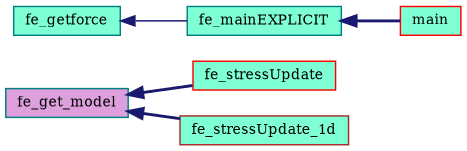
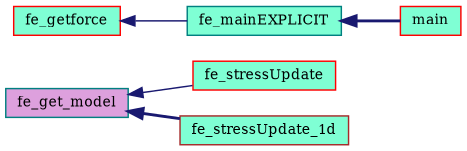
(67, 21) -> (67, 21)
(168, 89) -> (168, 89)
